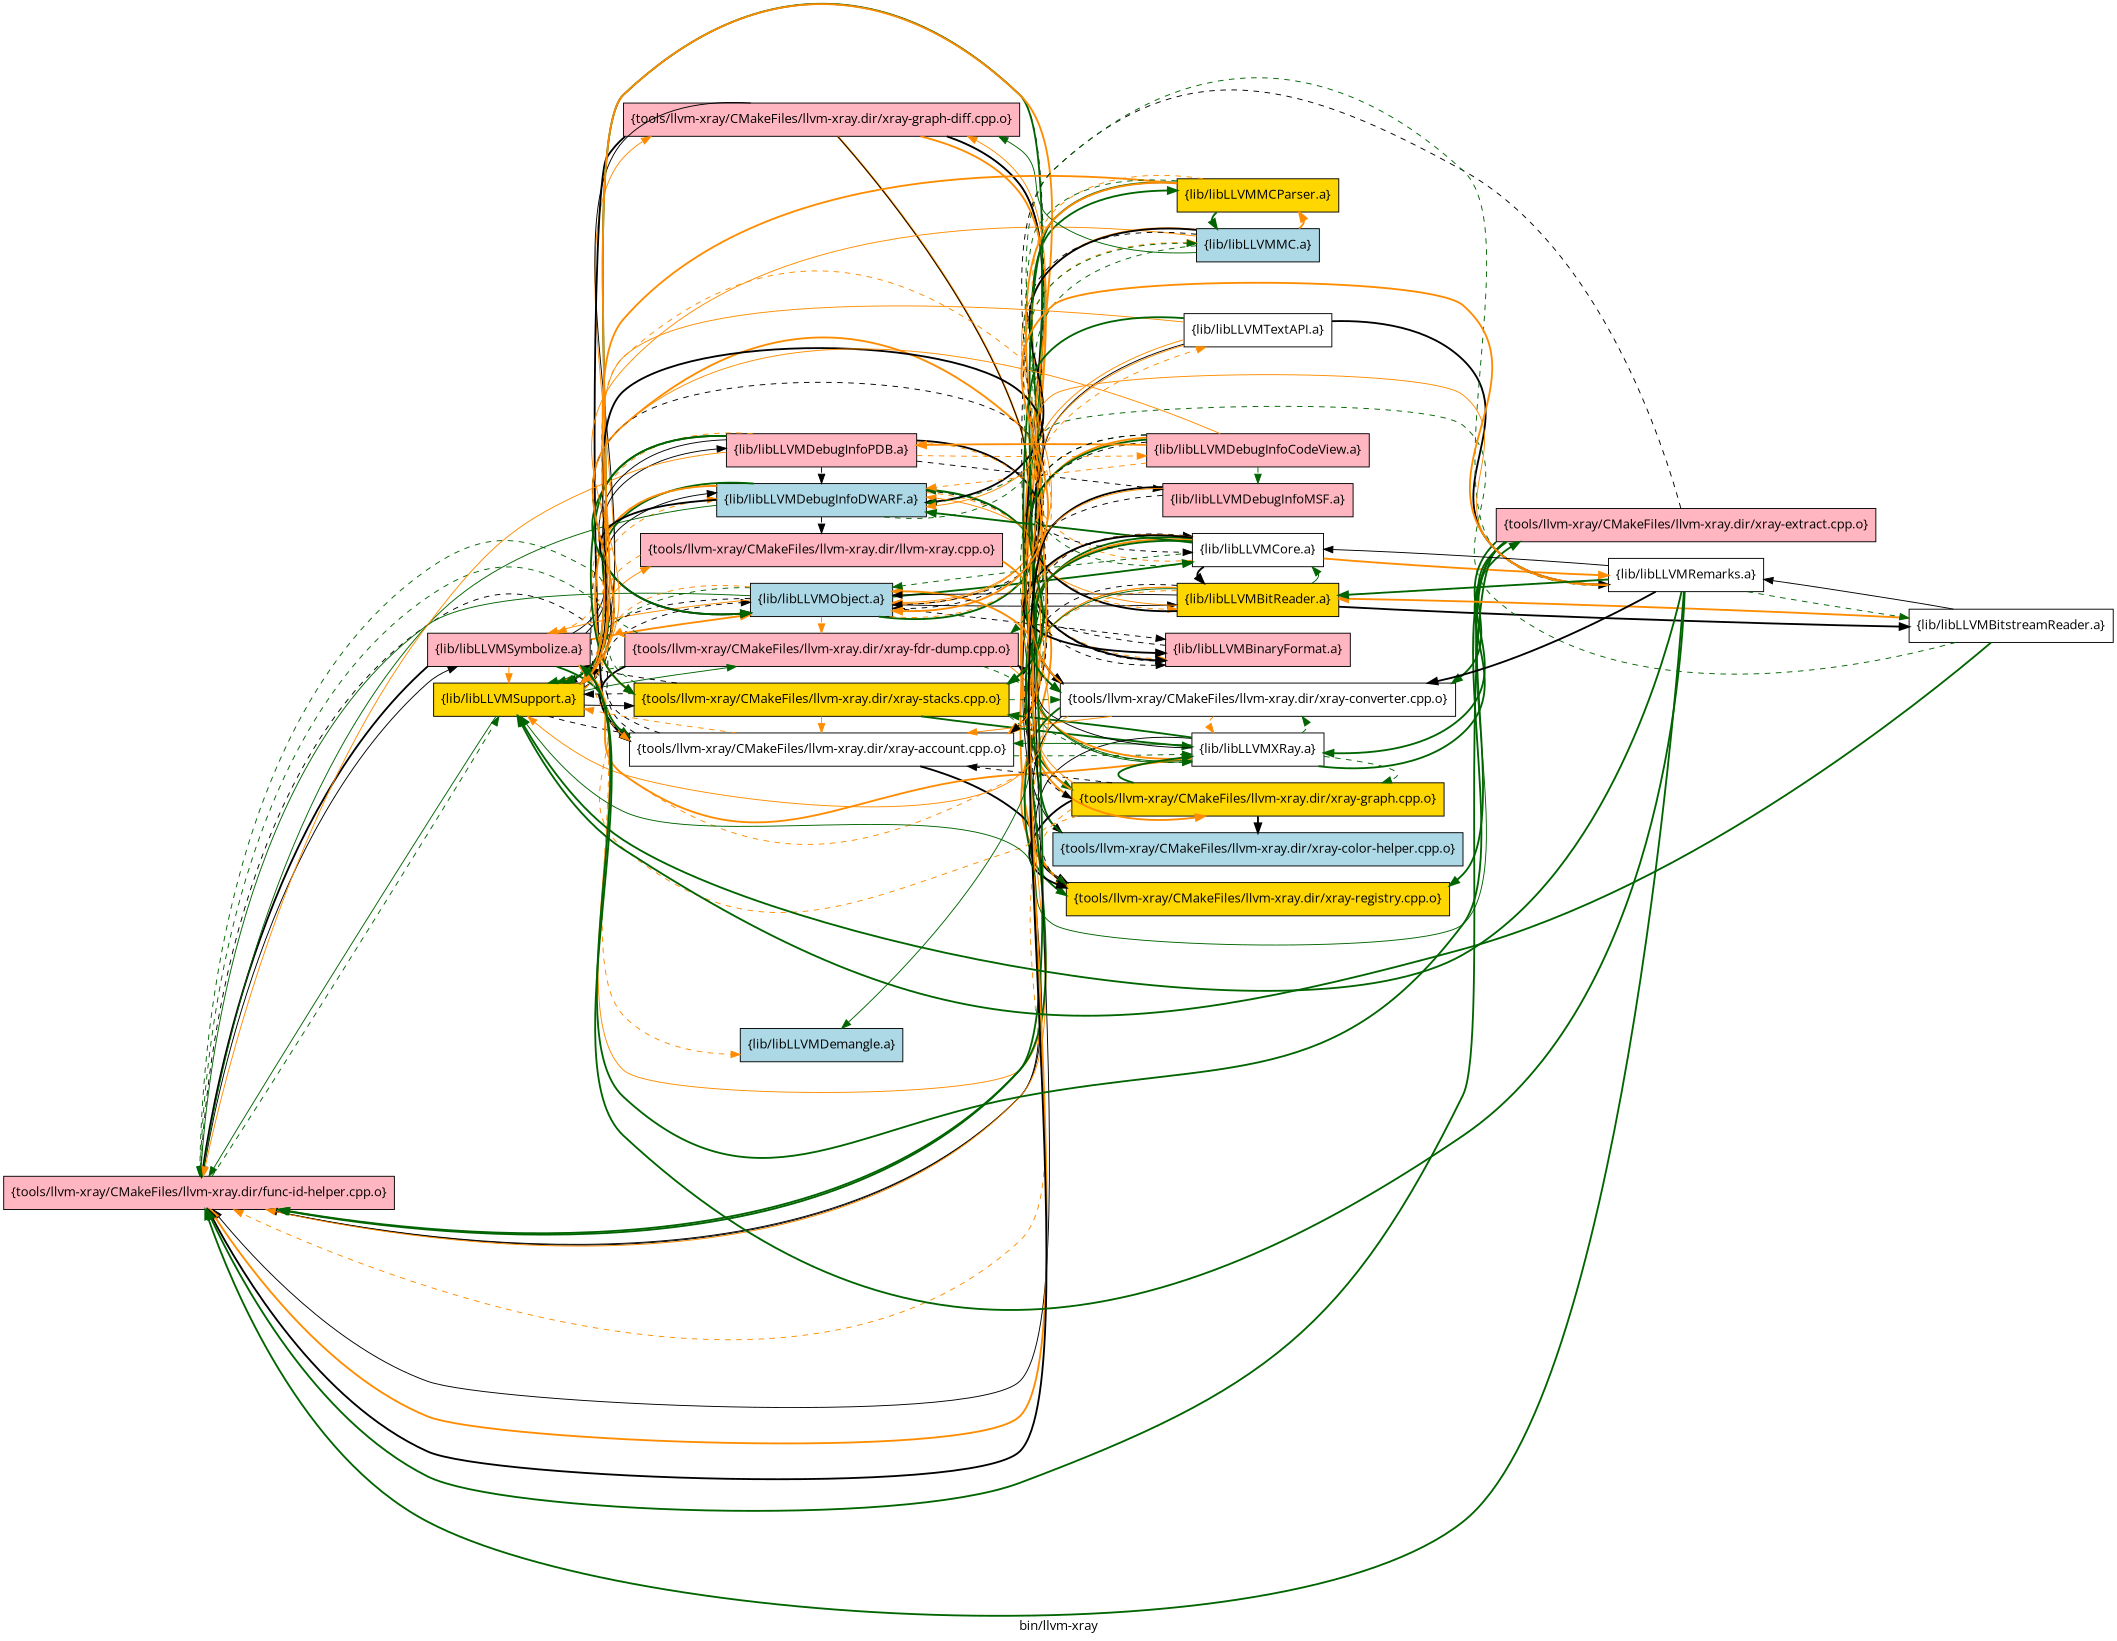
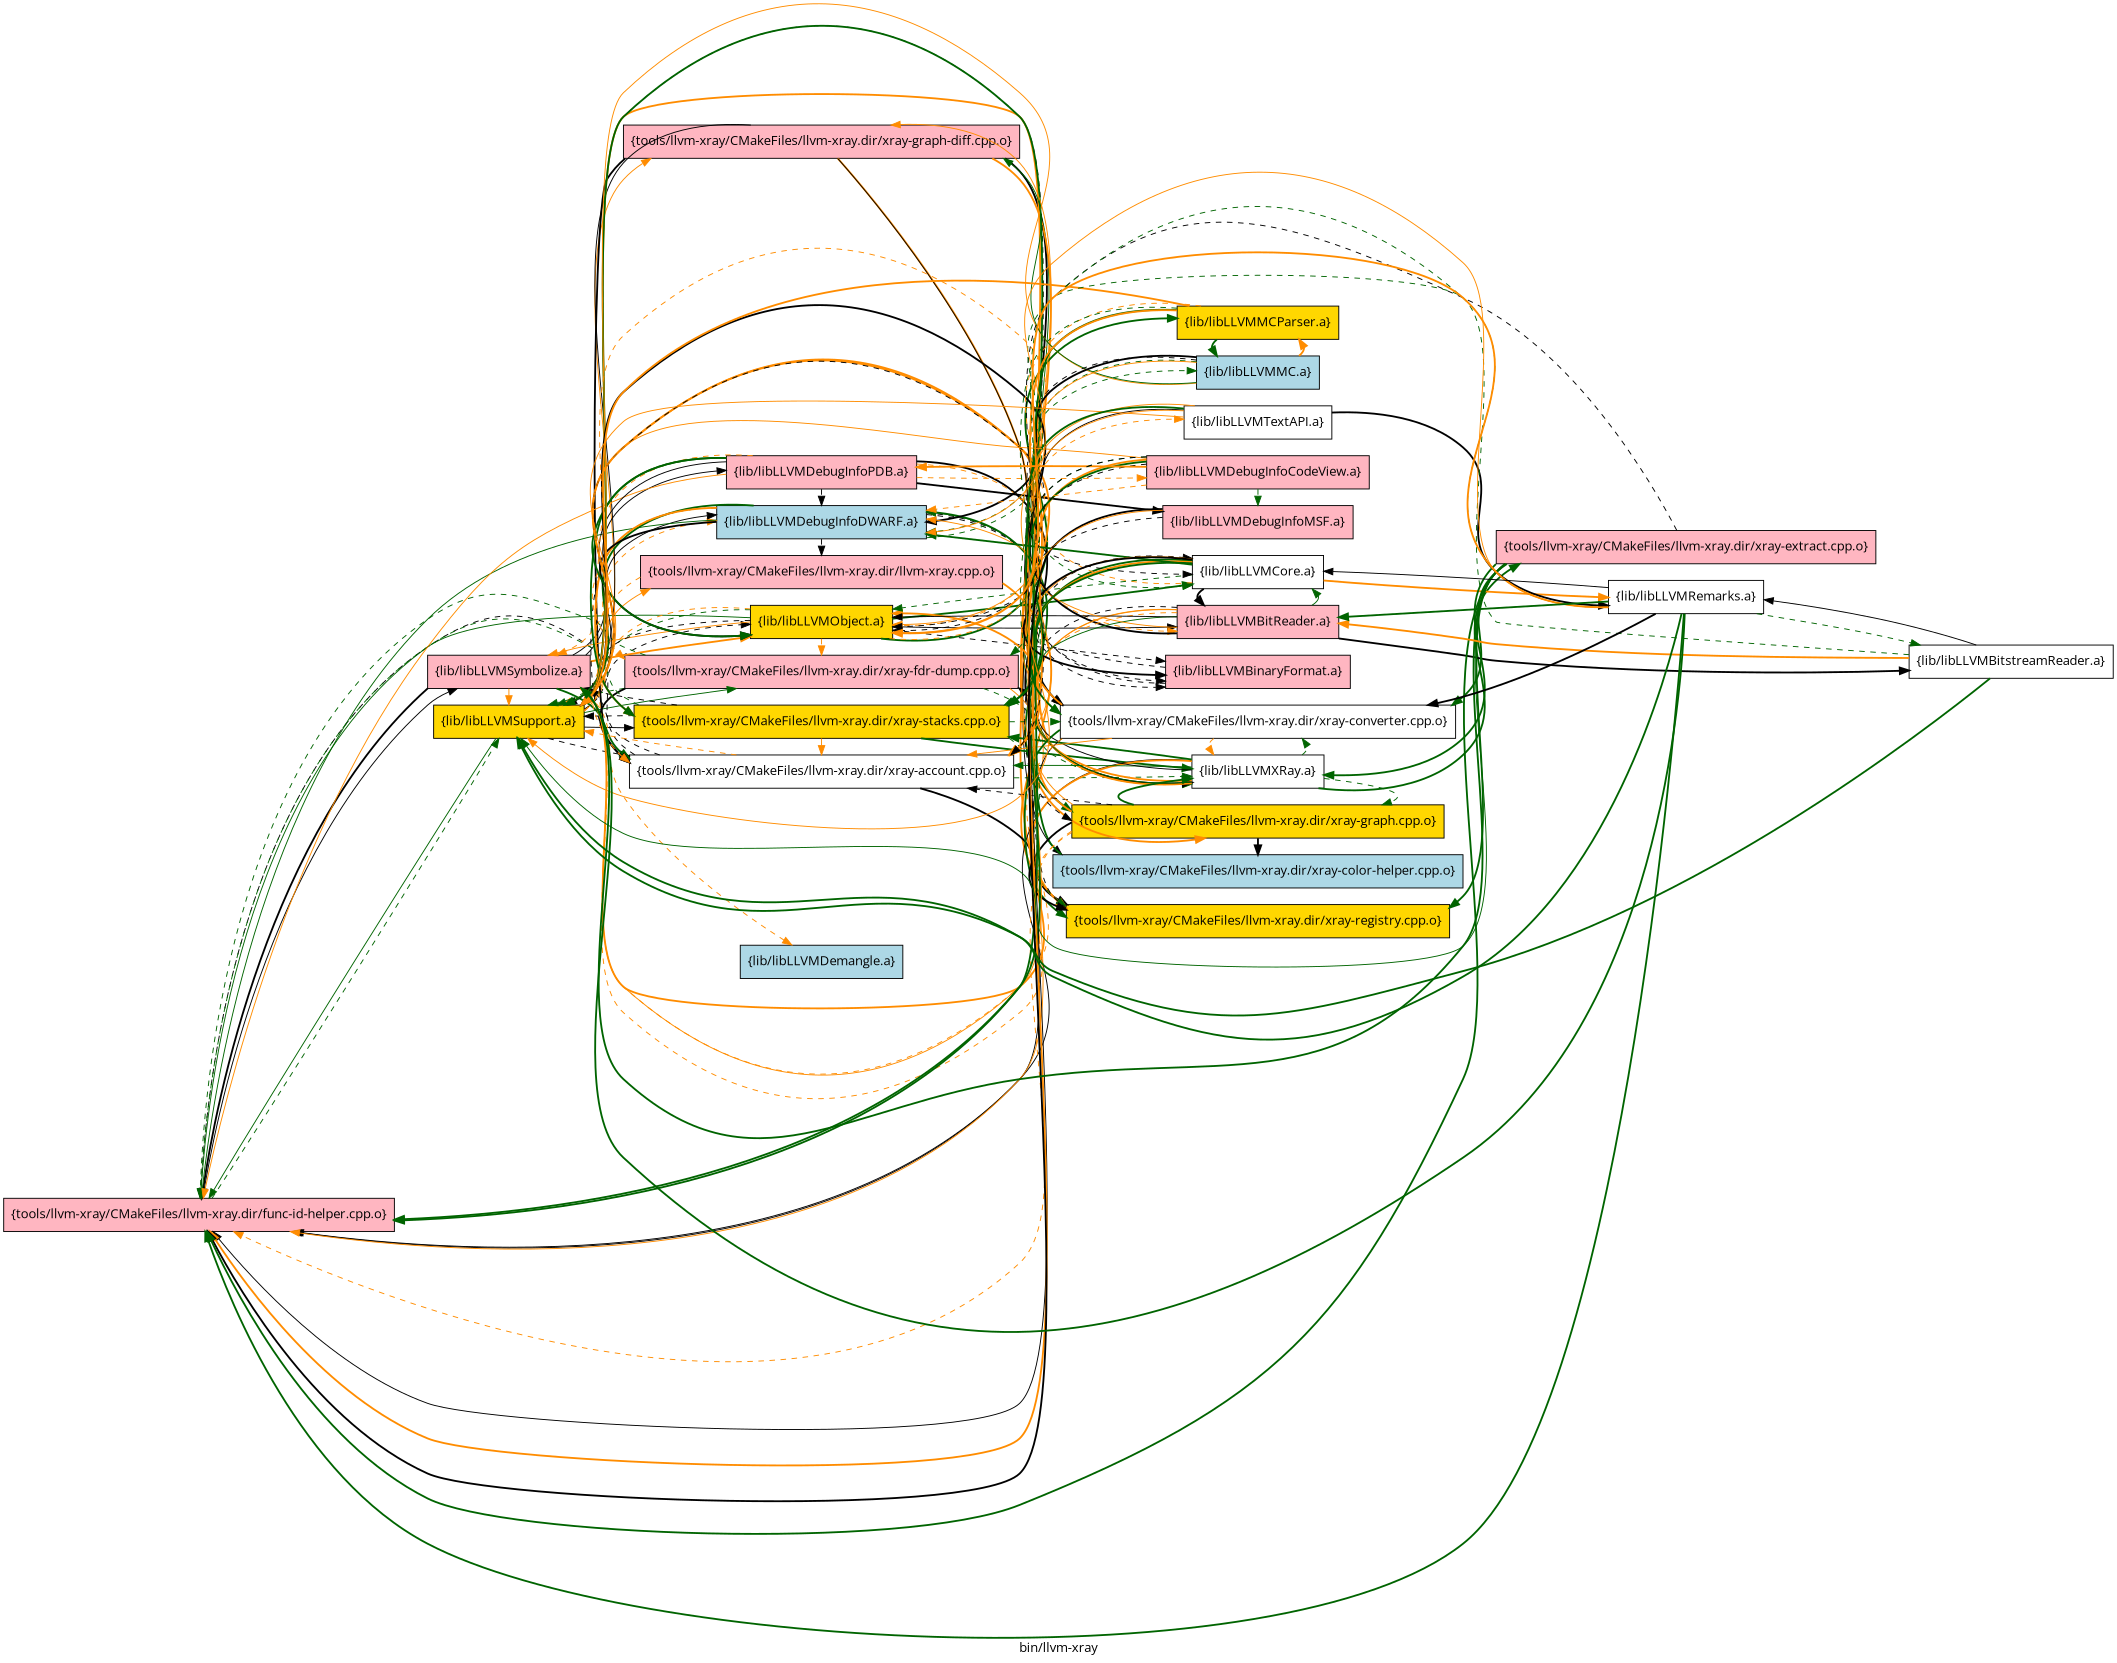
none -> (920, 98)
(1037, 436) -> none
(1064, 478) -> (1064, 500)
(1036, 550) -> (1033, 635)
(1036, 580) -> (1036, 602)
(822, 600) -> (822, 622)
(1258, 600) -> (1258, 622)
(1009, 825) -> (1080, 634)
